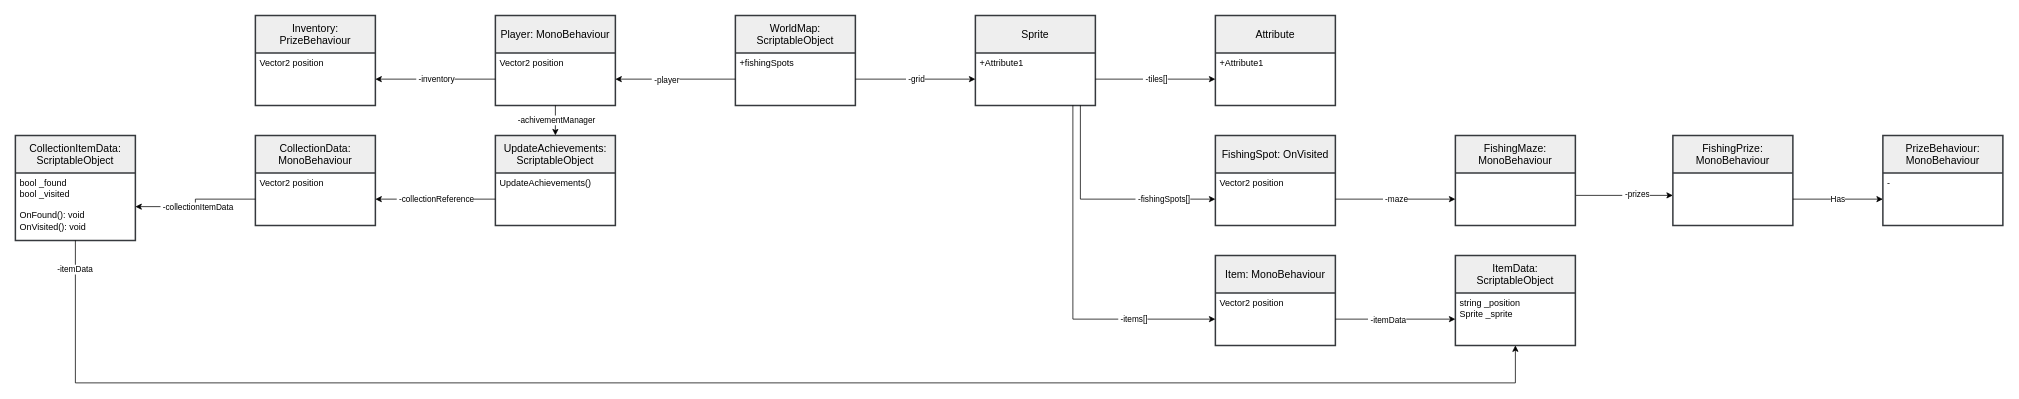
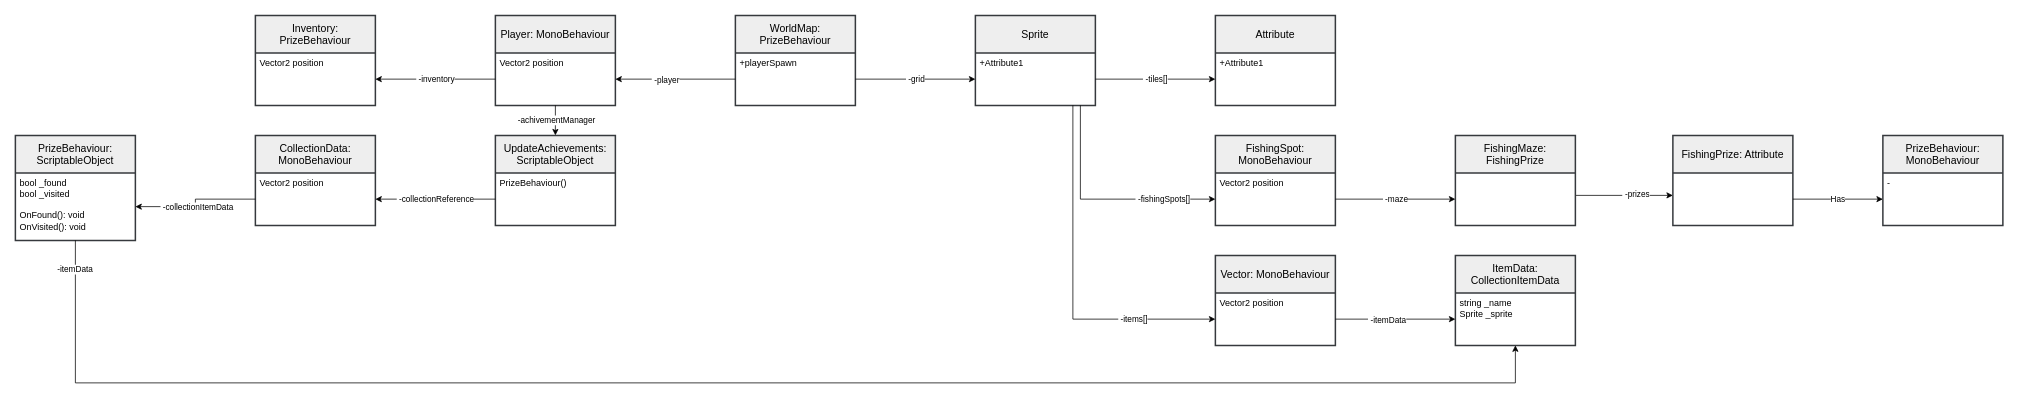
(795, 34) -> (795, 34)
(770, 64) -> (769, 64)
(75, 154) -> (75, 154)
(1275, 154) -> (1275, 154)
(1515, 154) -> (1515, 154)
(1733, 154) -> (1733, 154)
(549, 184) -> (538, 184)
(1275, 274) -> (1275, 274)
(1515, 274) -> (1515, 274)
(1496, 309) -> (1492, 309)
